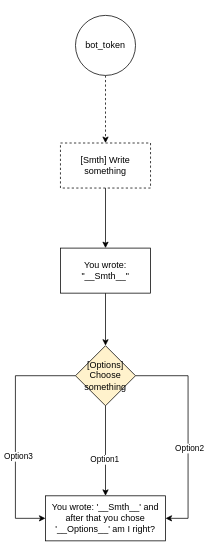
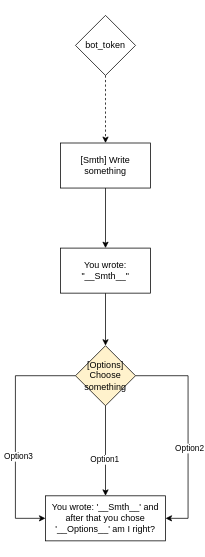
(105, 45) -> (105, 45)
(105, 165) -> (105, 165)
